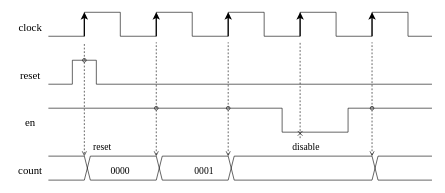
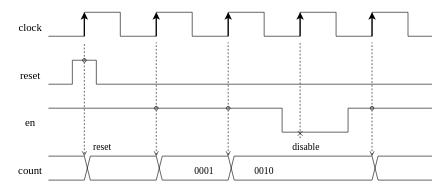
(120, 171) -> none
none -> (264, 171)
